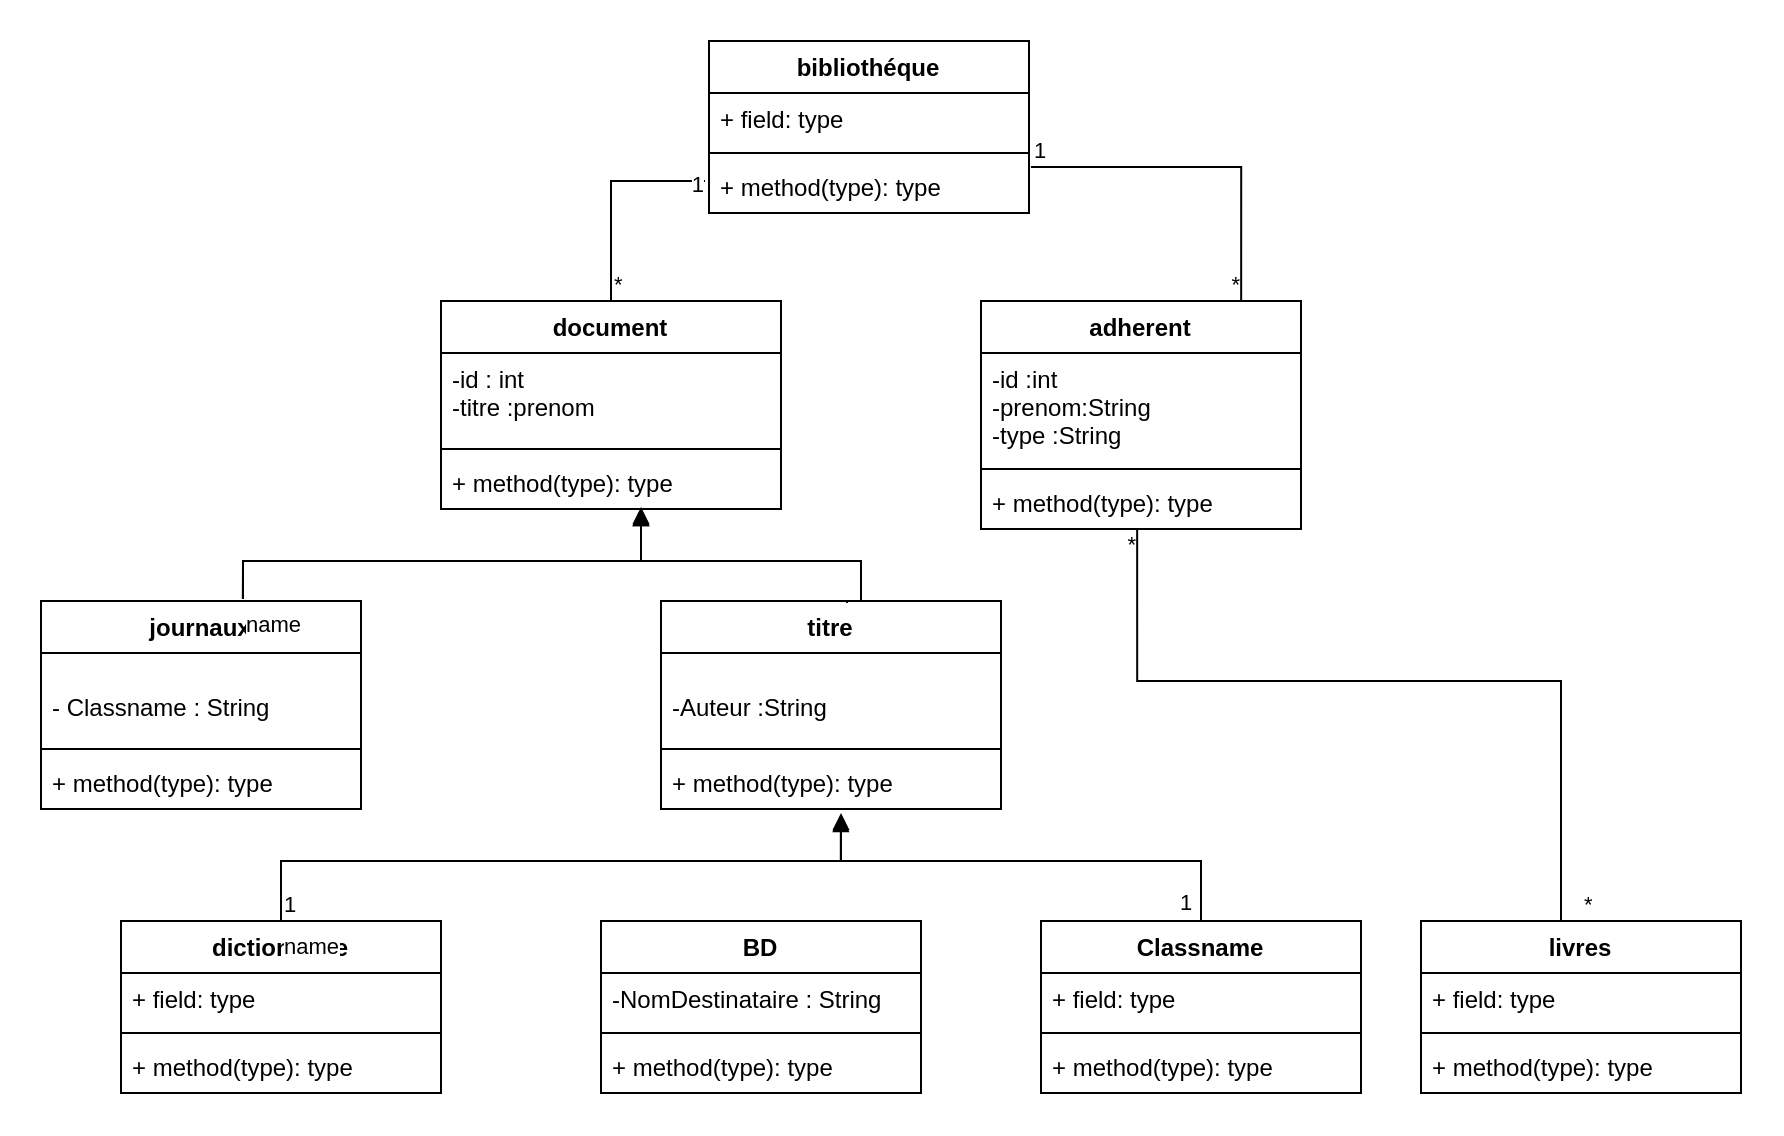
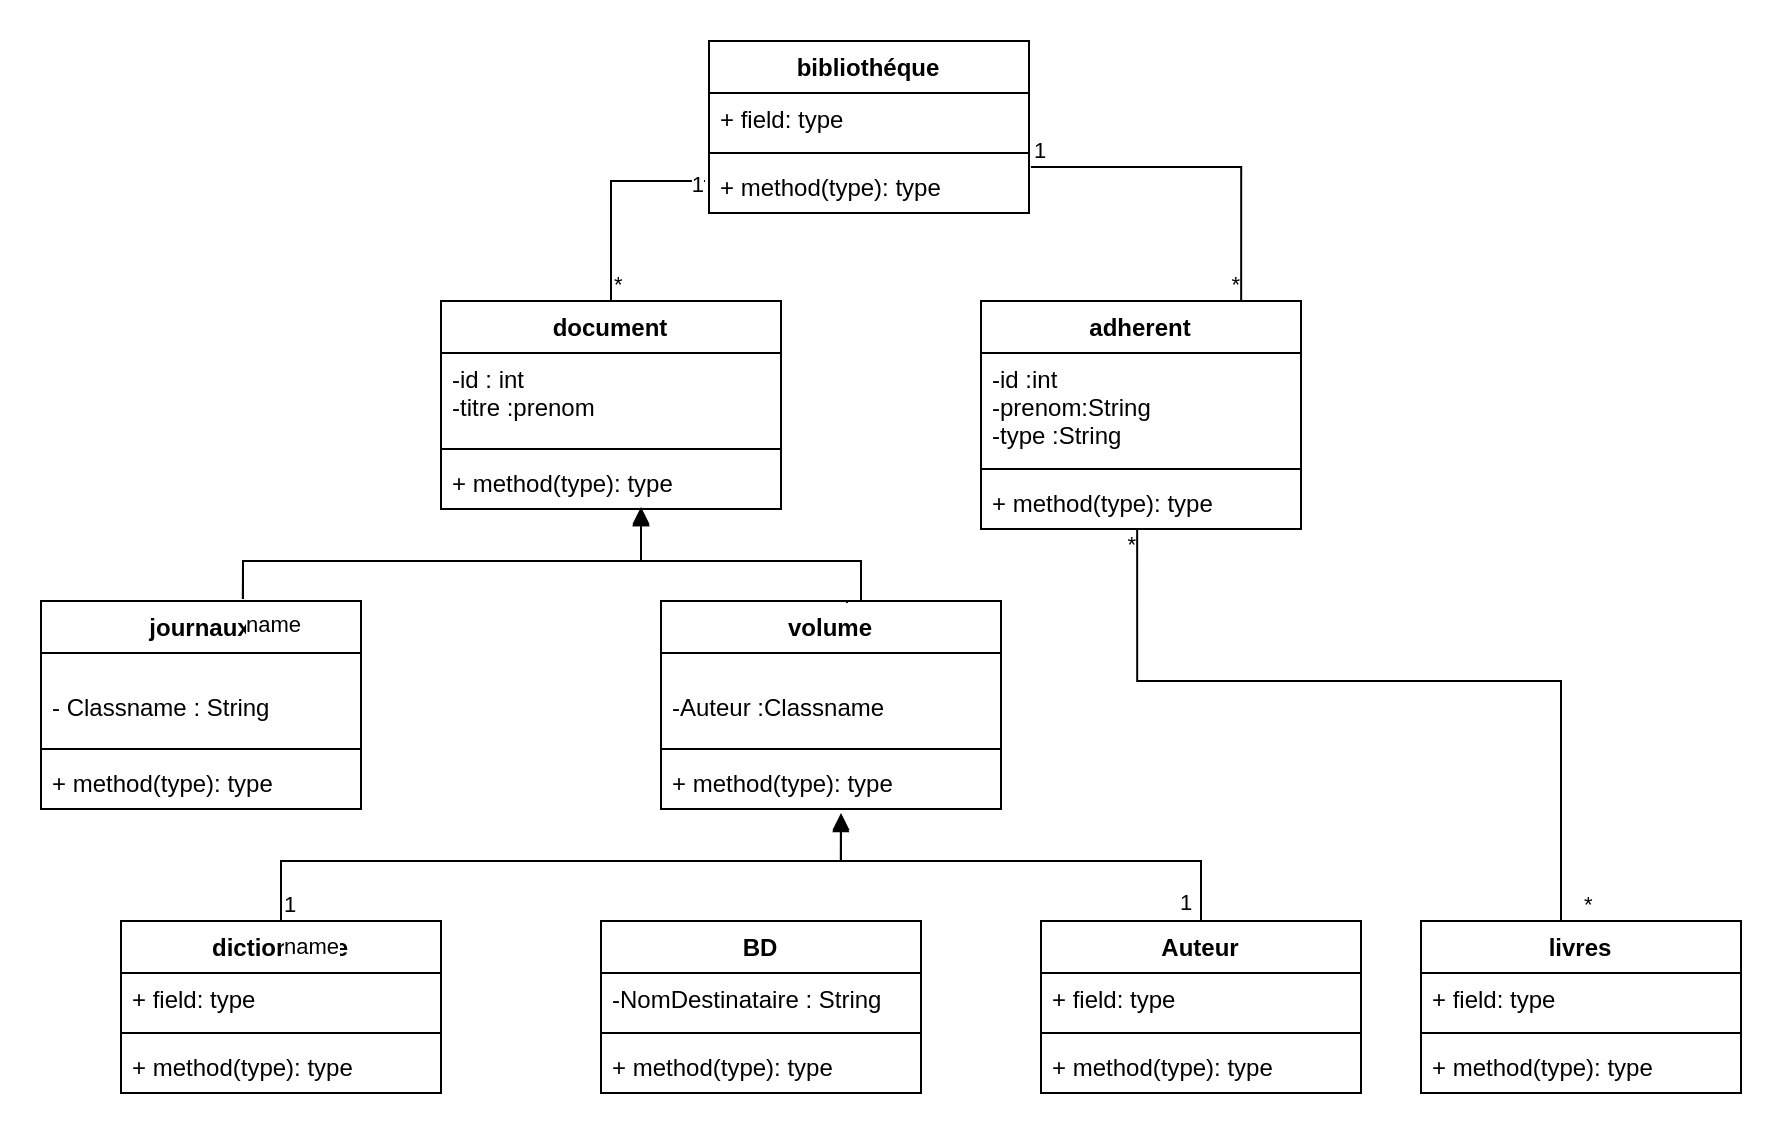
(830, 628) -> (830, 628)
(763, 708) -> (784, 708)
(1200, 948) -> (1200, 948)
